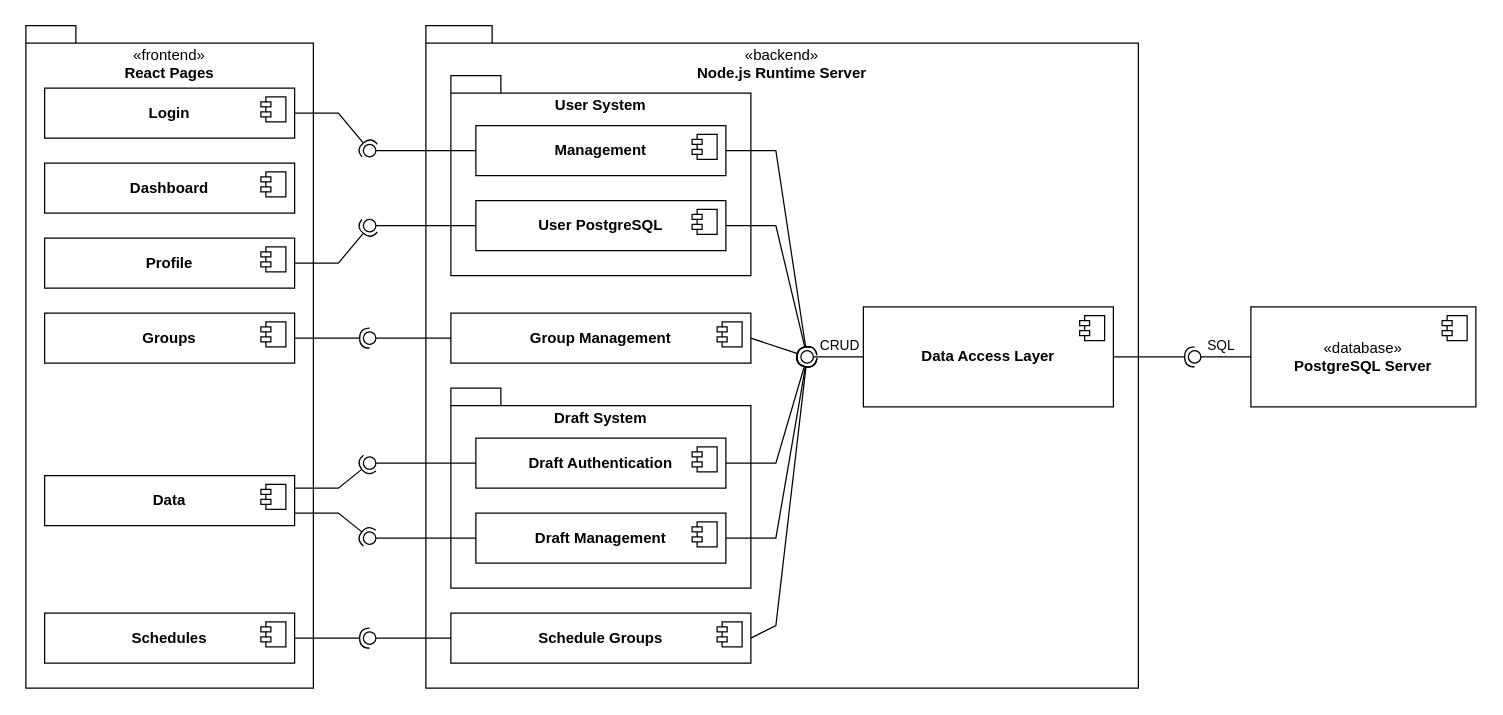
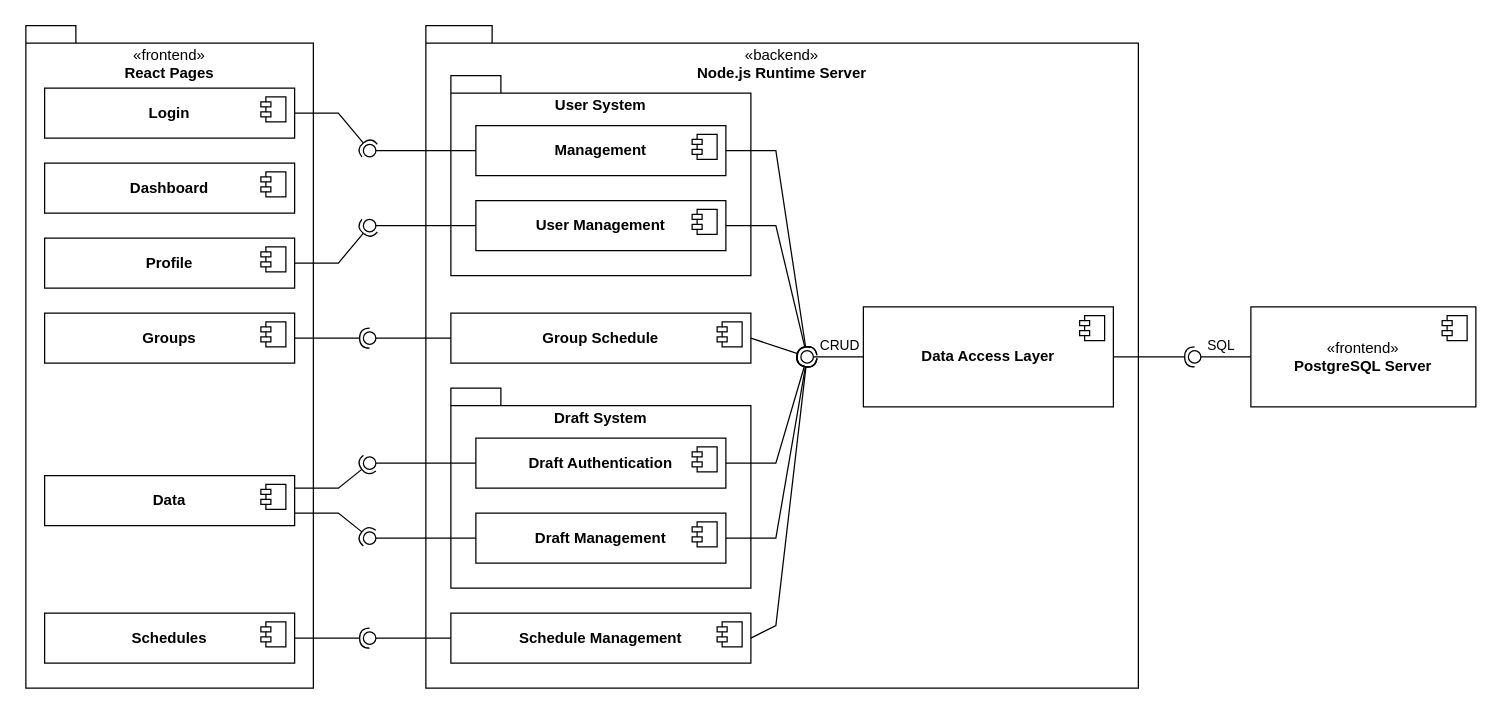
(601, 226) -> (601, 226)
(601, 338) -> (601, 338)
(1363, 357) -> (1363, 357)
(601, 638) -> (601, 638)
